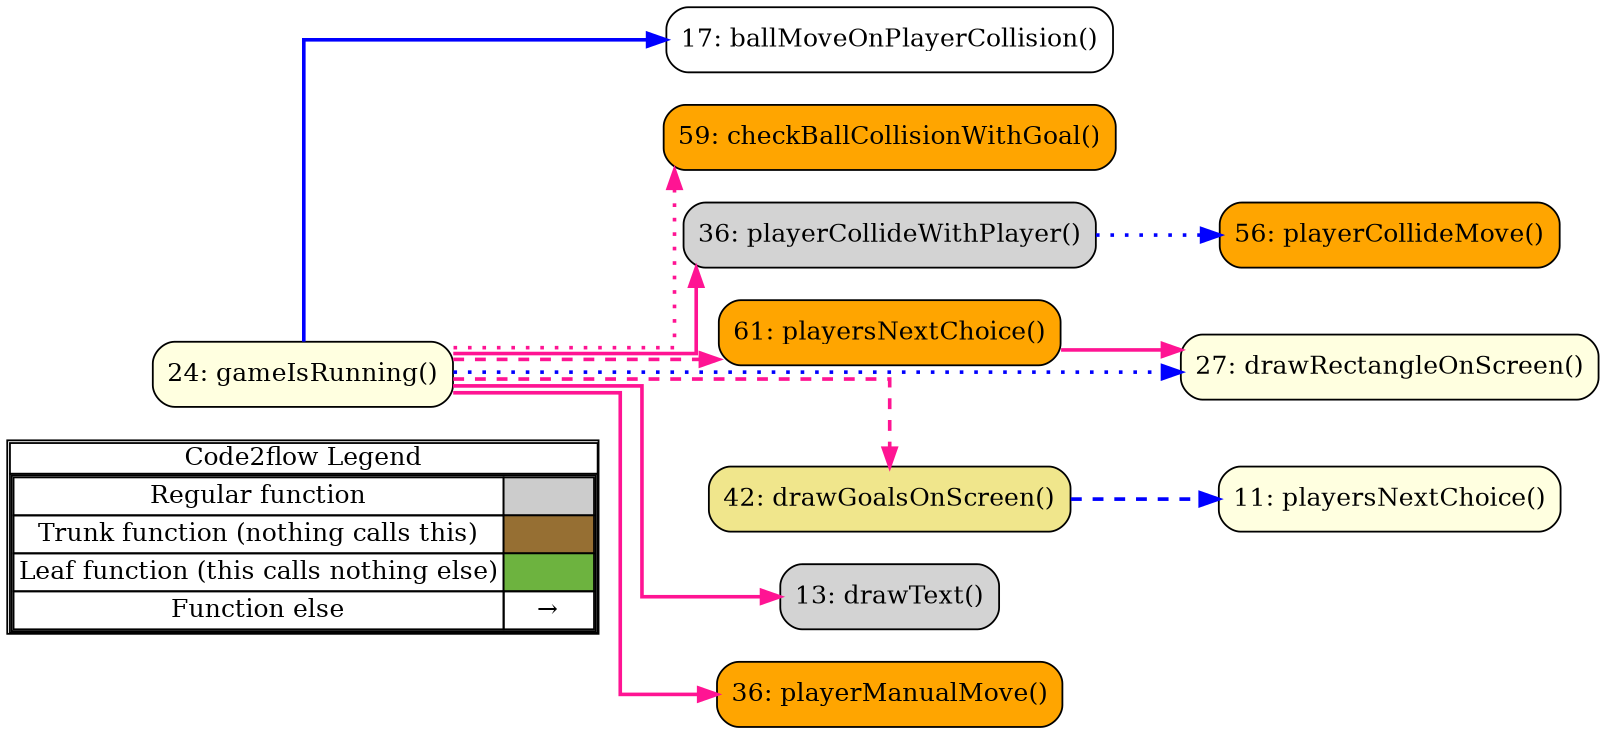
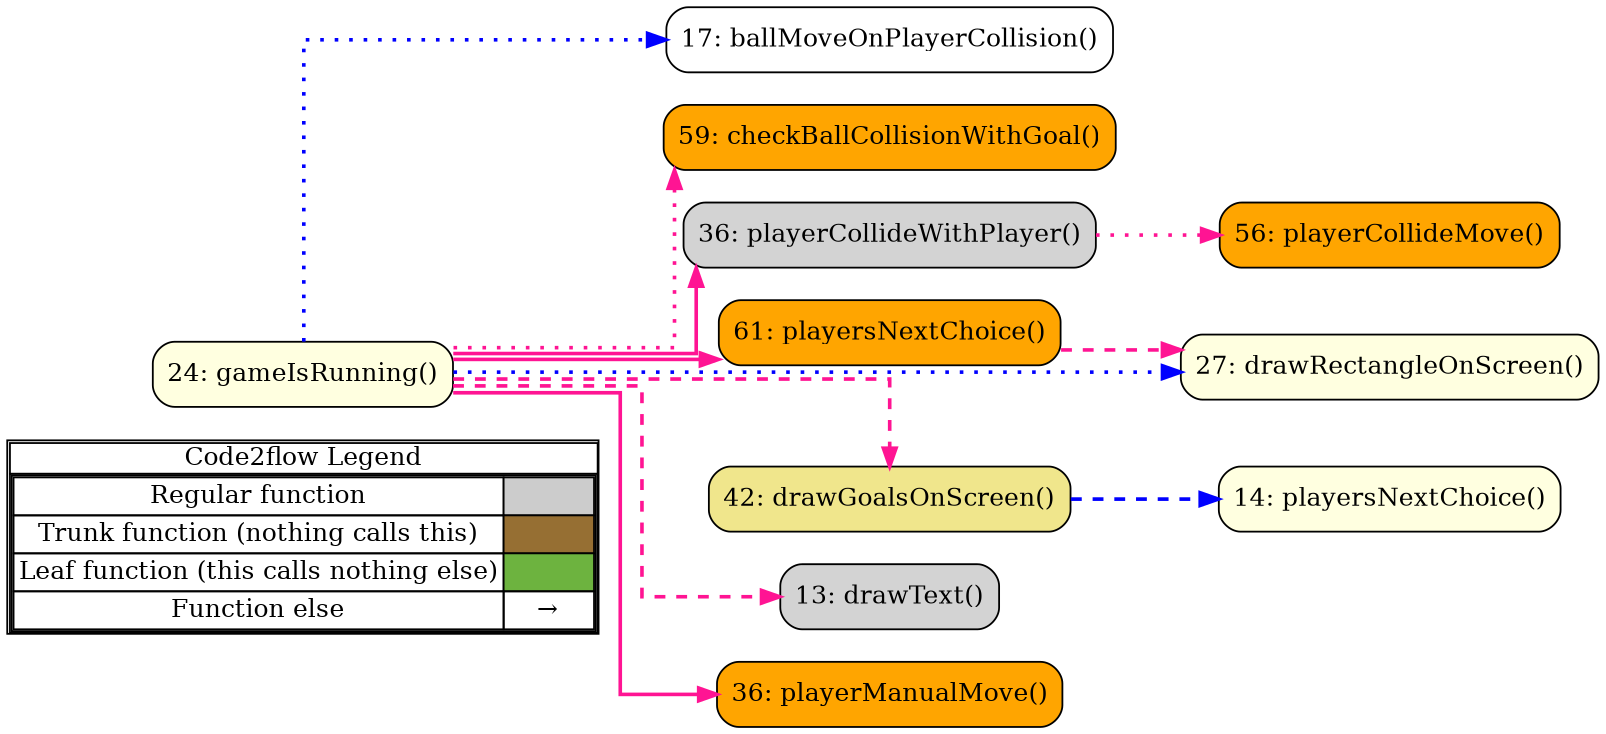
(325, 40) -> (325, 40)
(1149, 235) -> (1149, 235)
(1112, 350) -> (1112, 350)
(577, 359) -> (577, 359)
(642, 457) -> (642, 457)
(1390, 499) -> (1390, 499)
